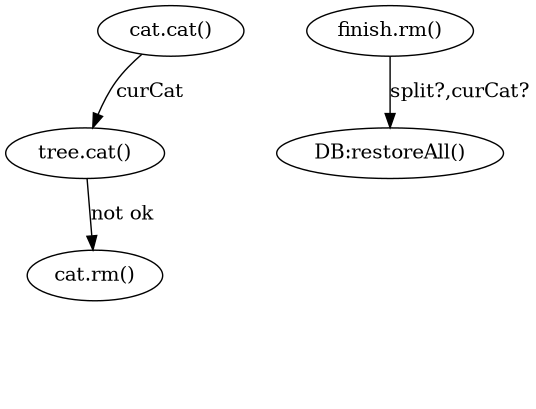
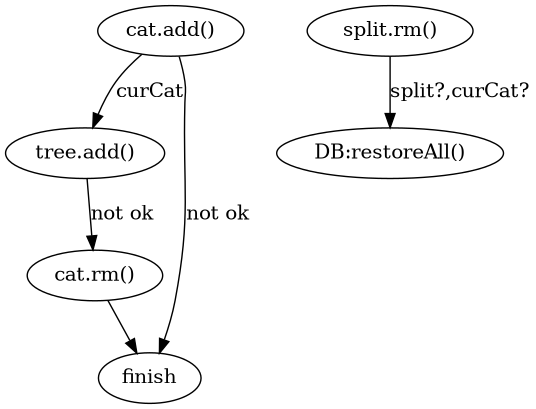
(171, 31) -> (171, 31)
(390, 31) -> (390, 31)
(85, 153) -> (85, 153)
none -> (150, 378)
